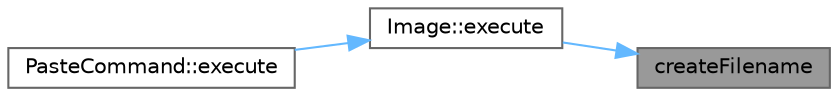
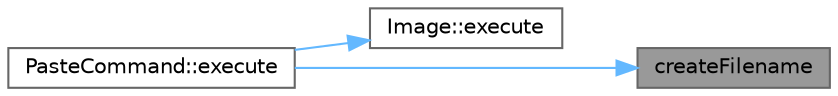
(590, 47) -> (455, 68)
